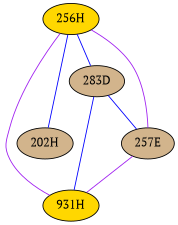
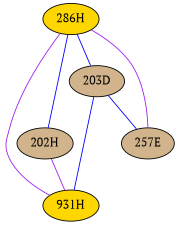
(71, 19) -> (71, 19)
(97, 81) -> (97, 81)
(110, 174) -> (58, 174)
